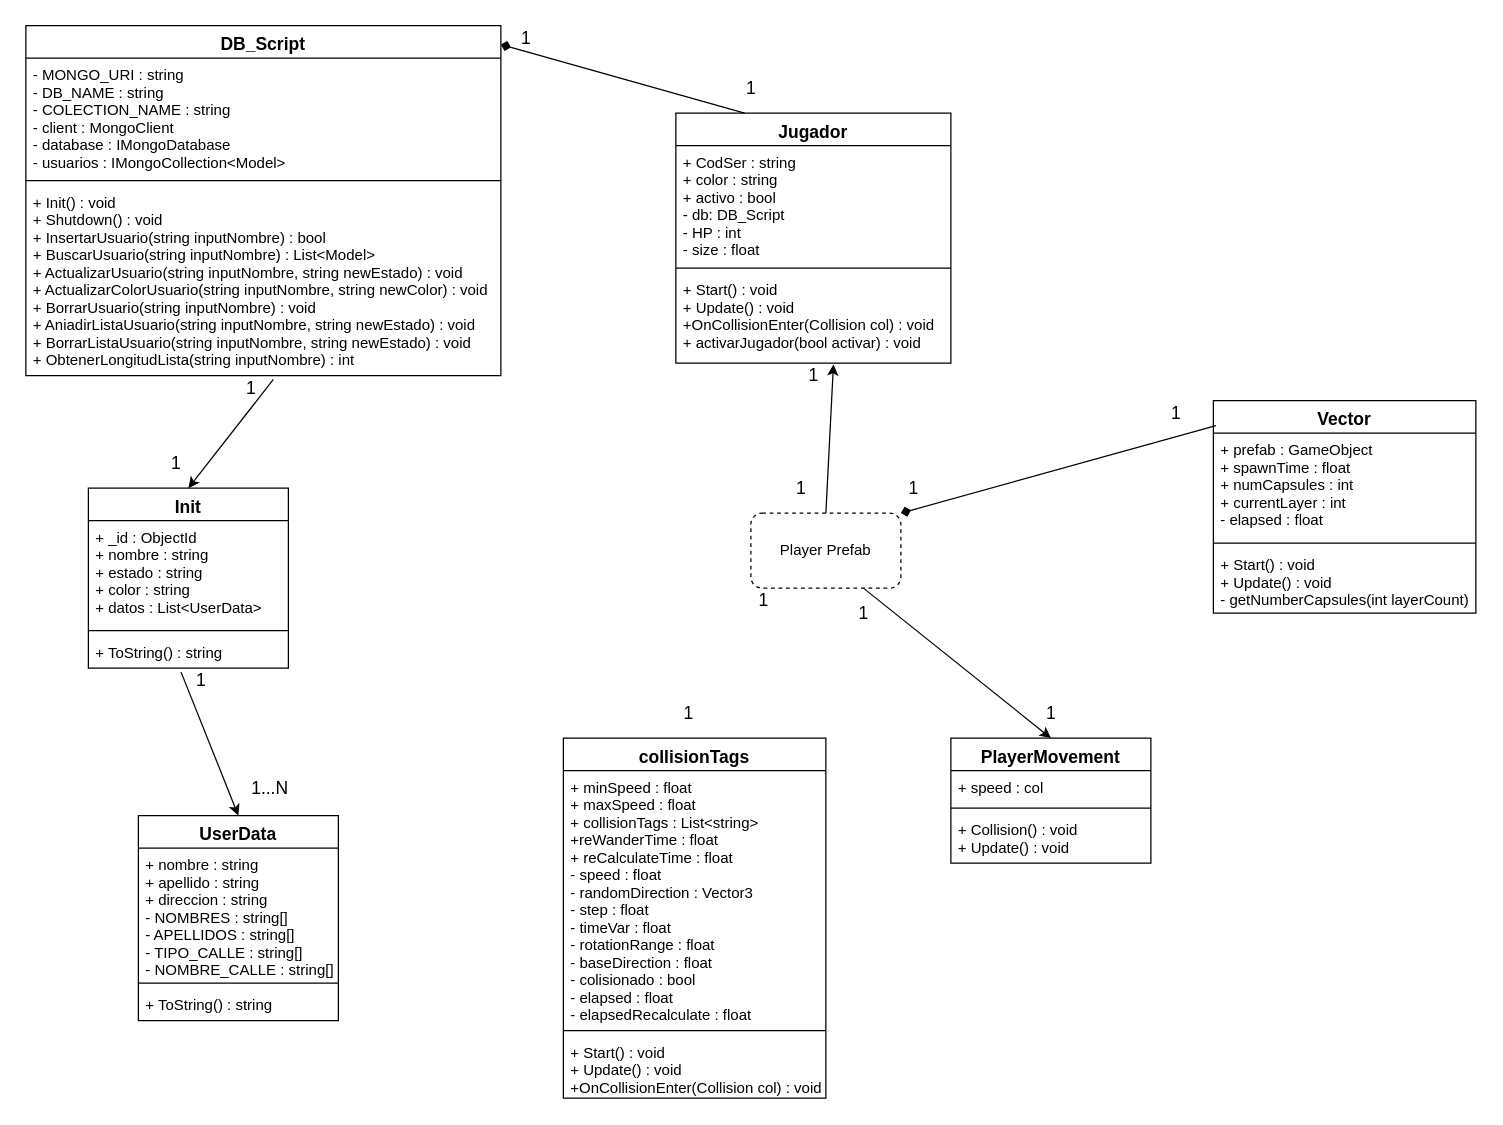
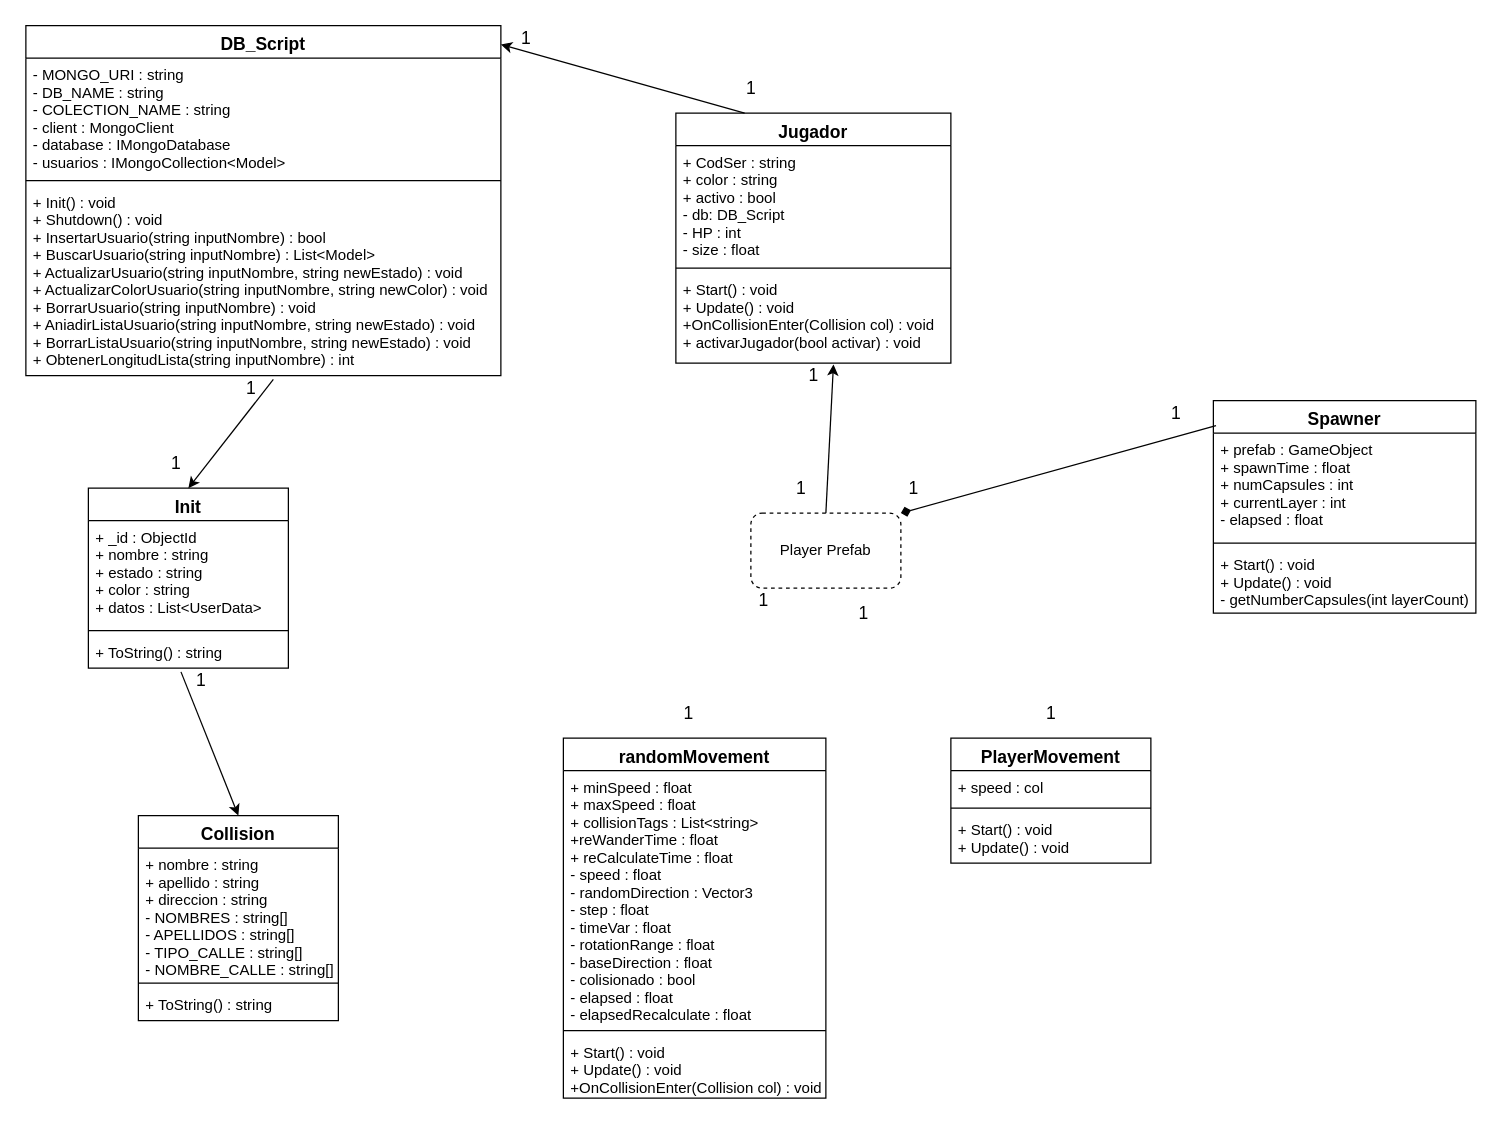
(511, 47) -> (510, 47)
(1344, 419) -> (1344, 419)
(954, 661) -> none
(694, 757) -> (694, 757)
(269, 788) -> none
(1024, 830) -> (1015, 830)
(238, 834) -> (238, 834)
